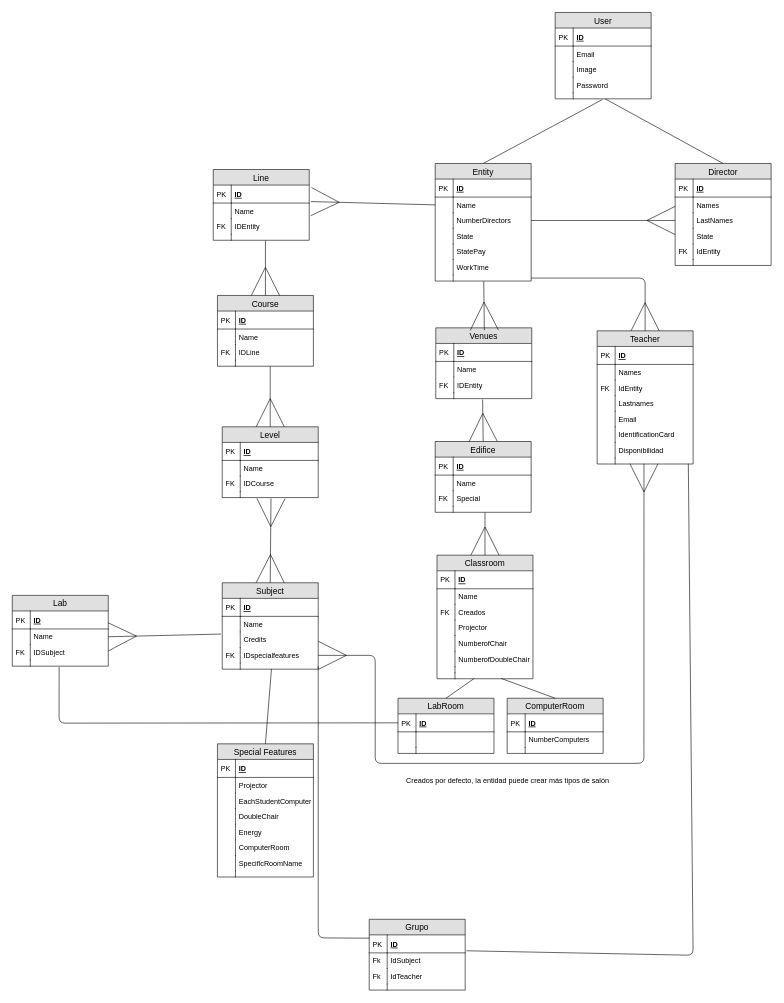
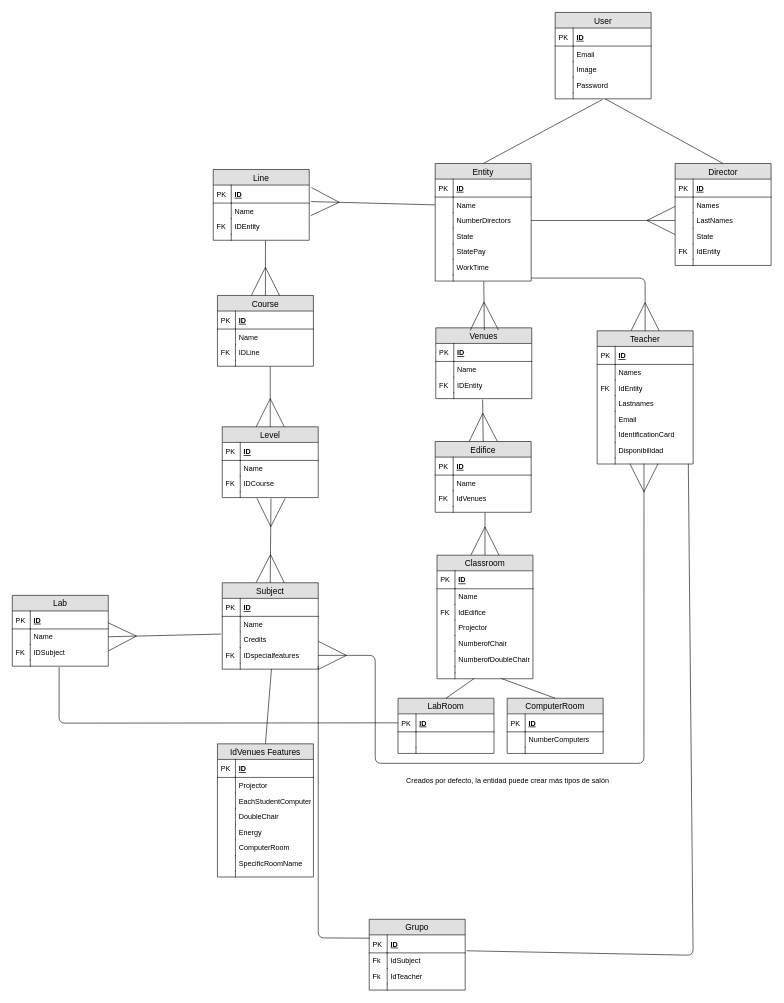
(469, 499) -> (473, 499)
(473, 613) -> (475, 613)
(265, 752) -> (265, 752)
